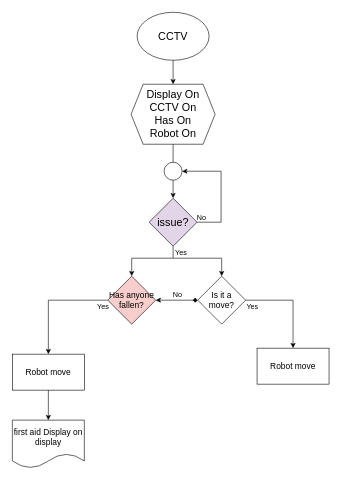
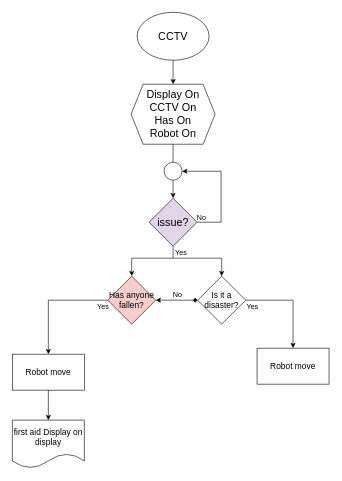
(222, 300) -> (222, 300)
